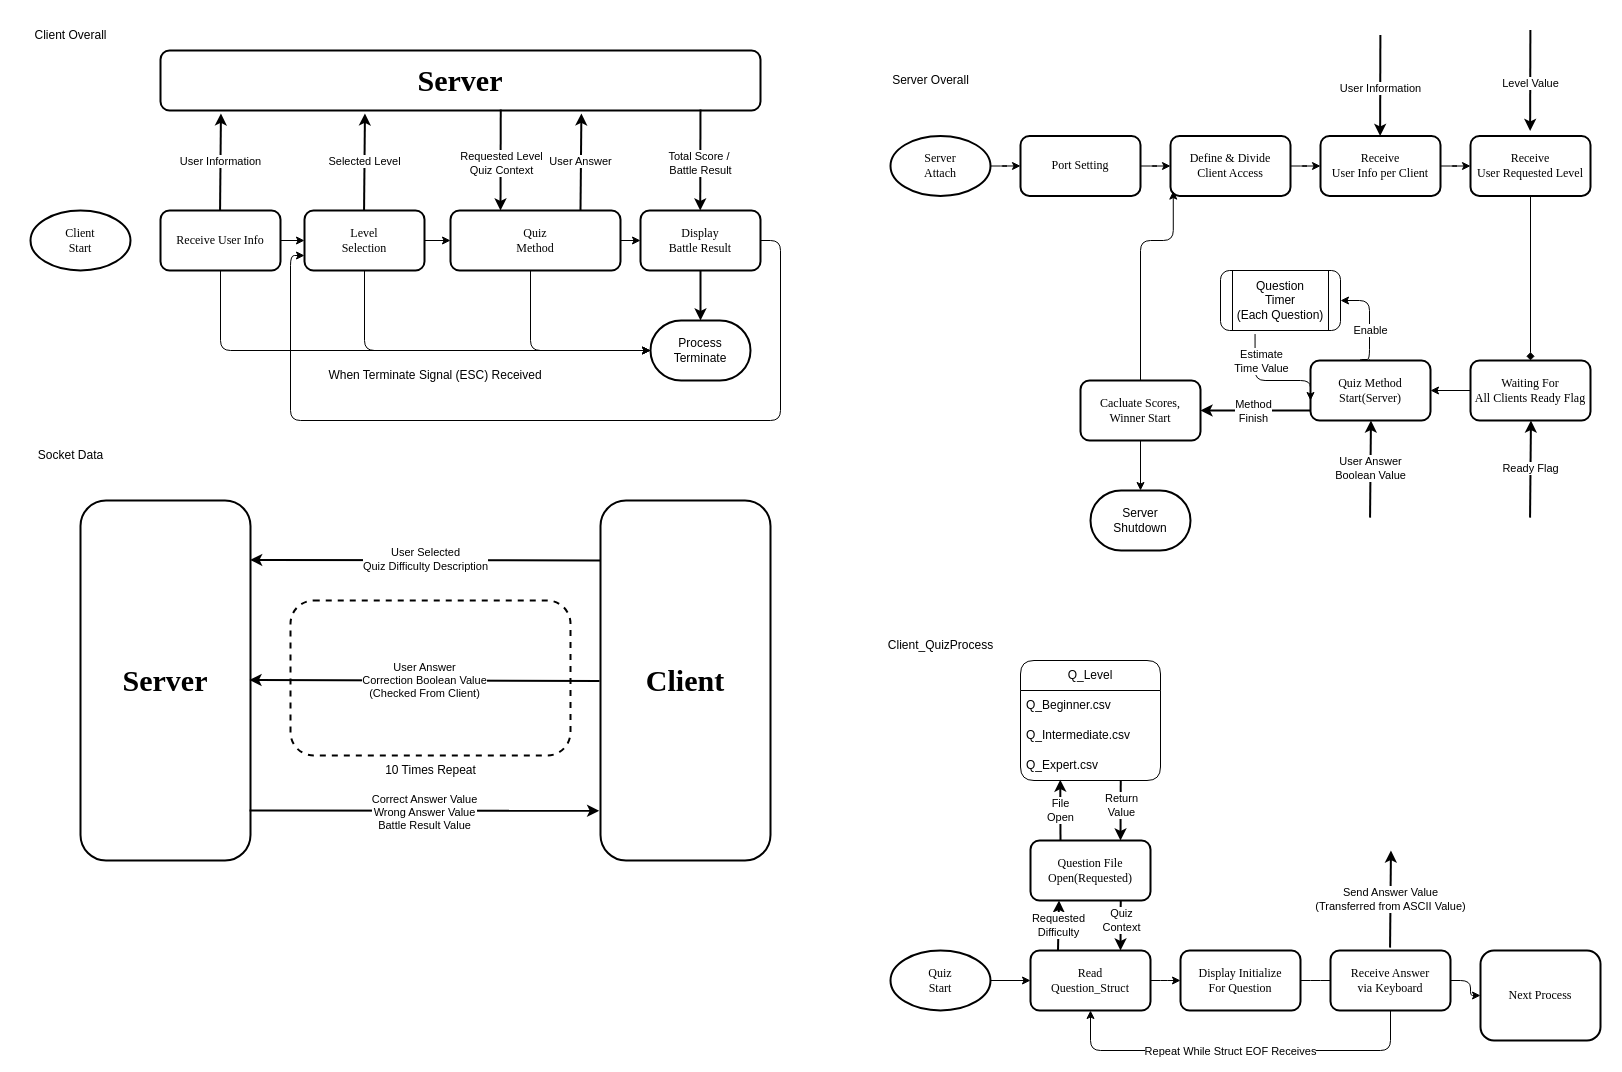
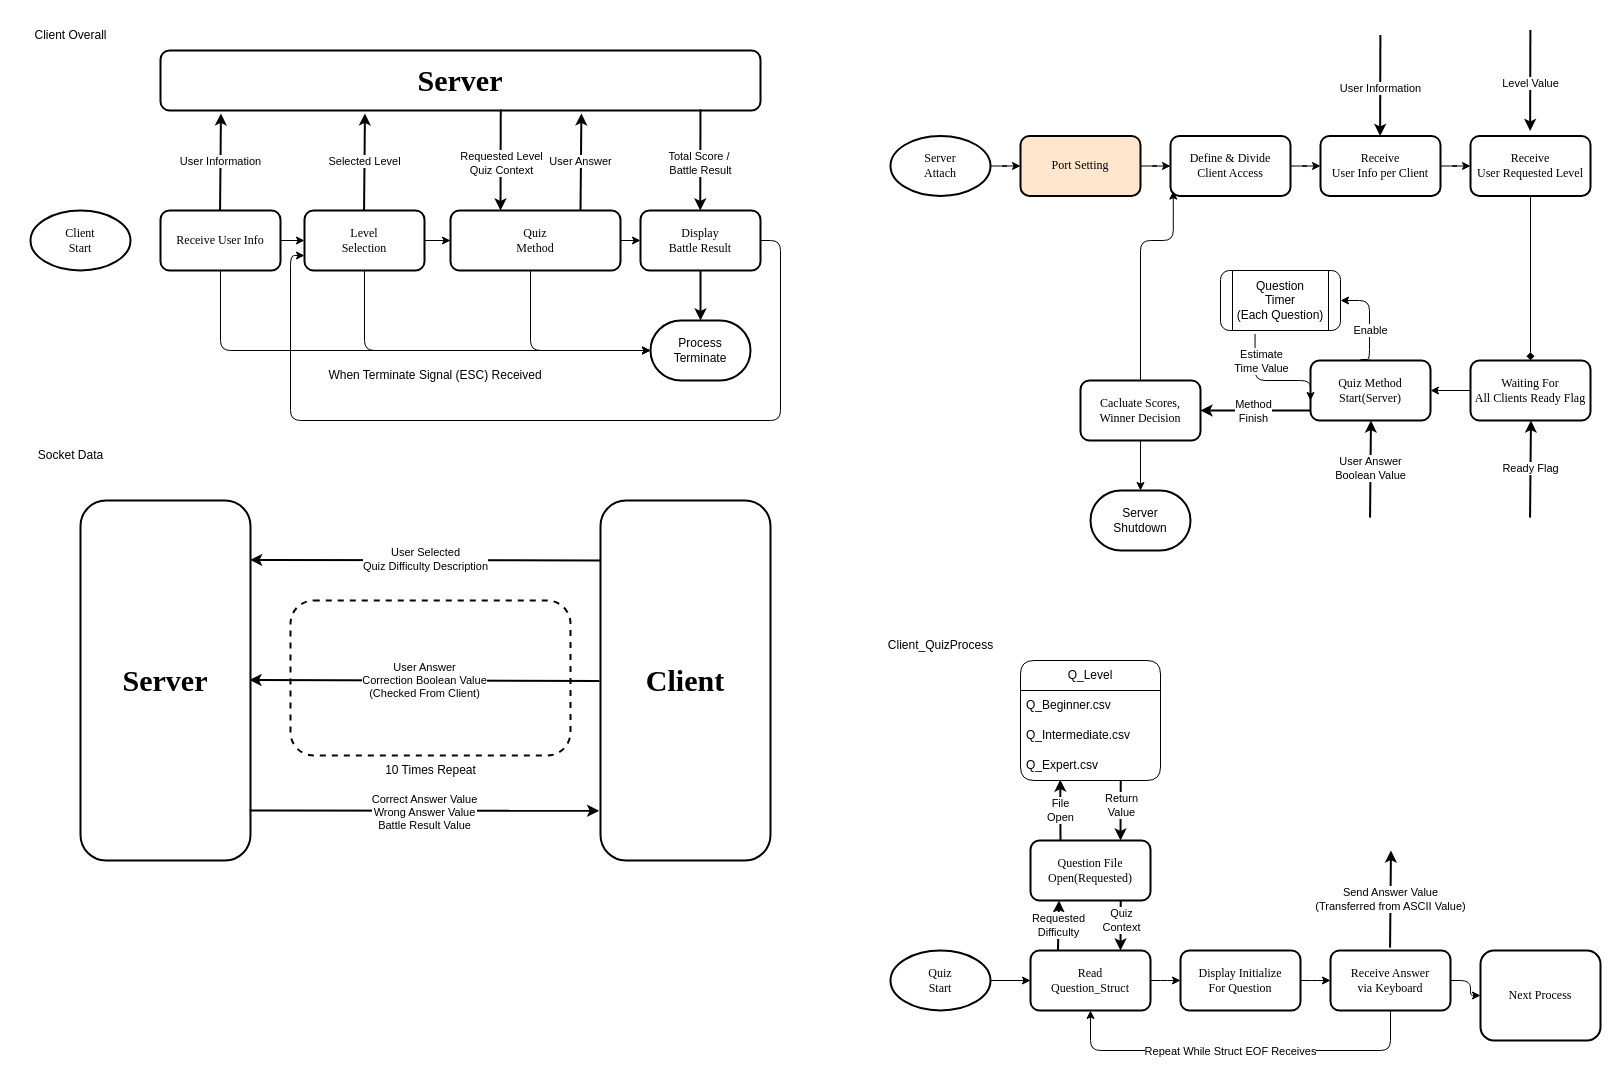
(931, 81) -> none
(1081, 166) -> (1081, 166)
(1141, 411) -> (1141, 411)
(1325, 981) -> (1322, 981)
